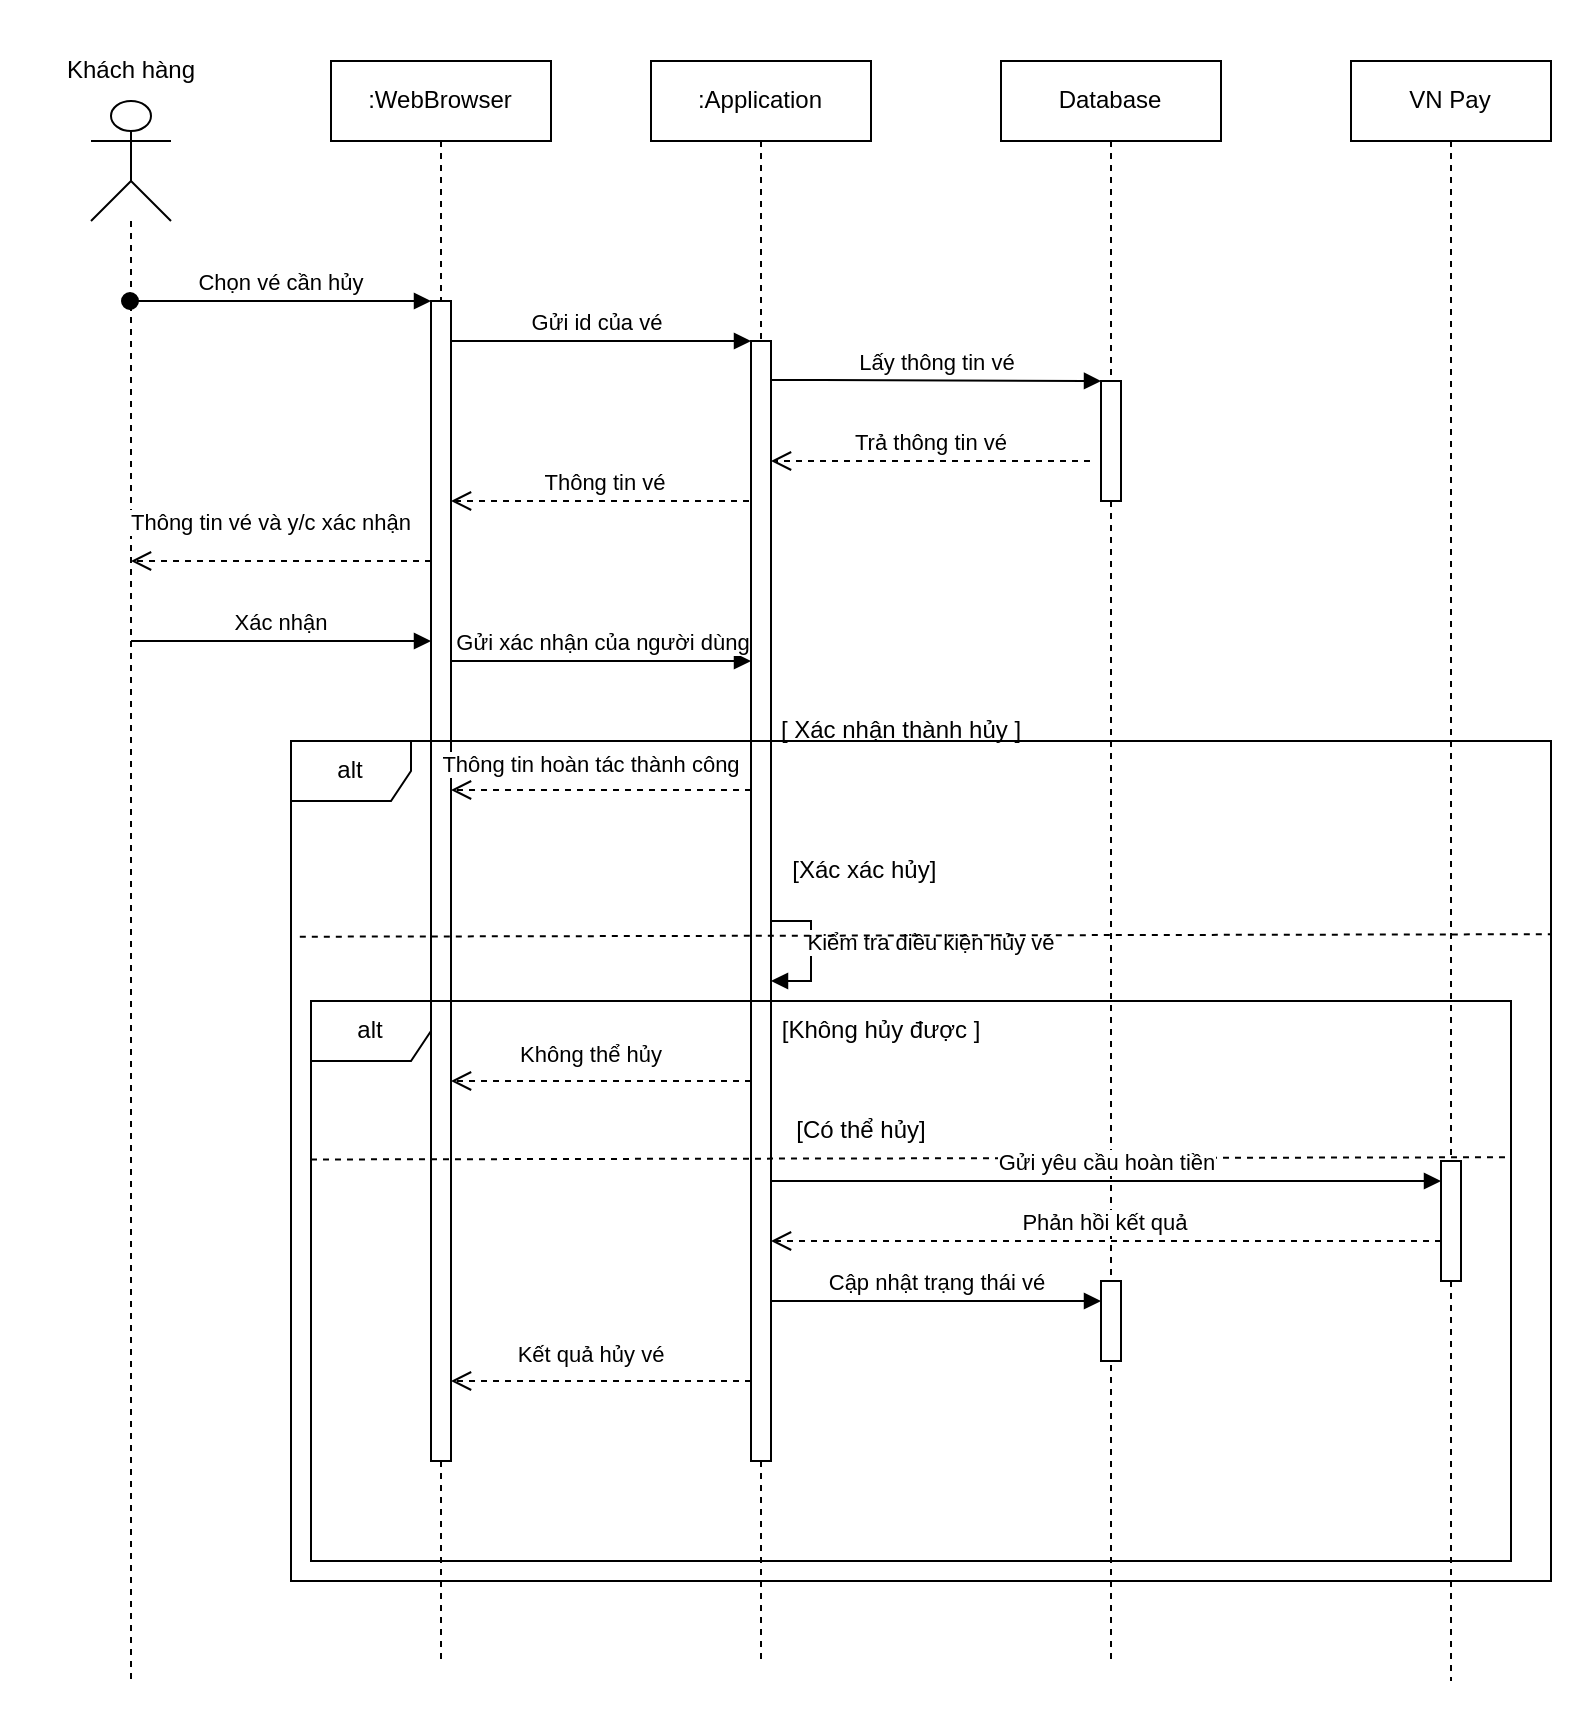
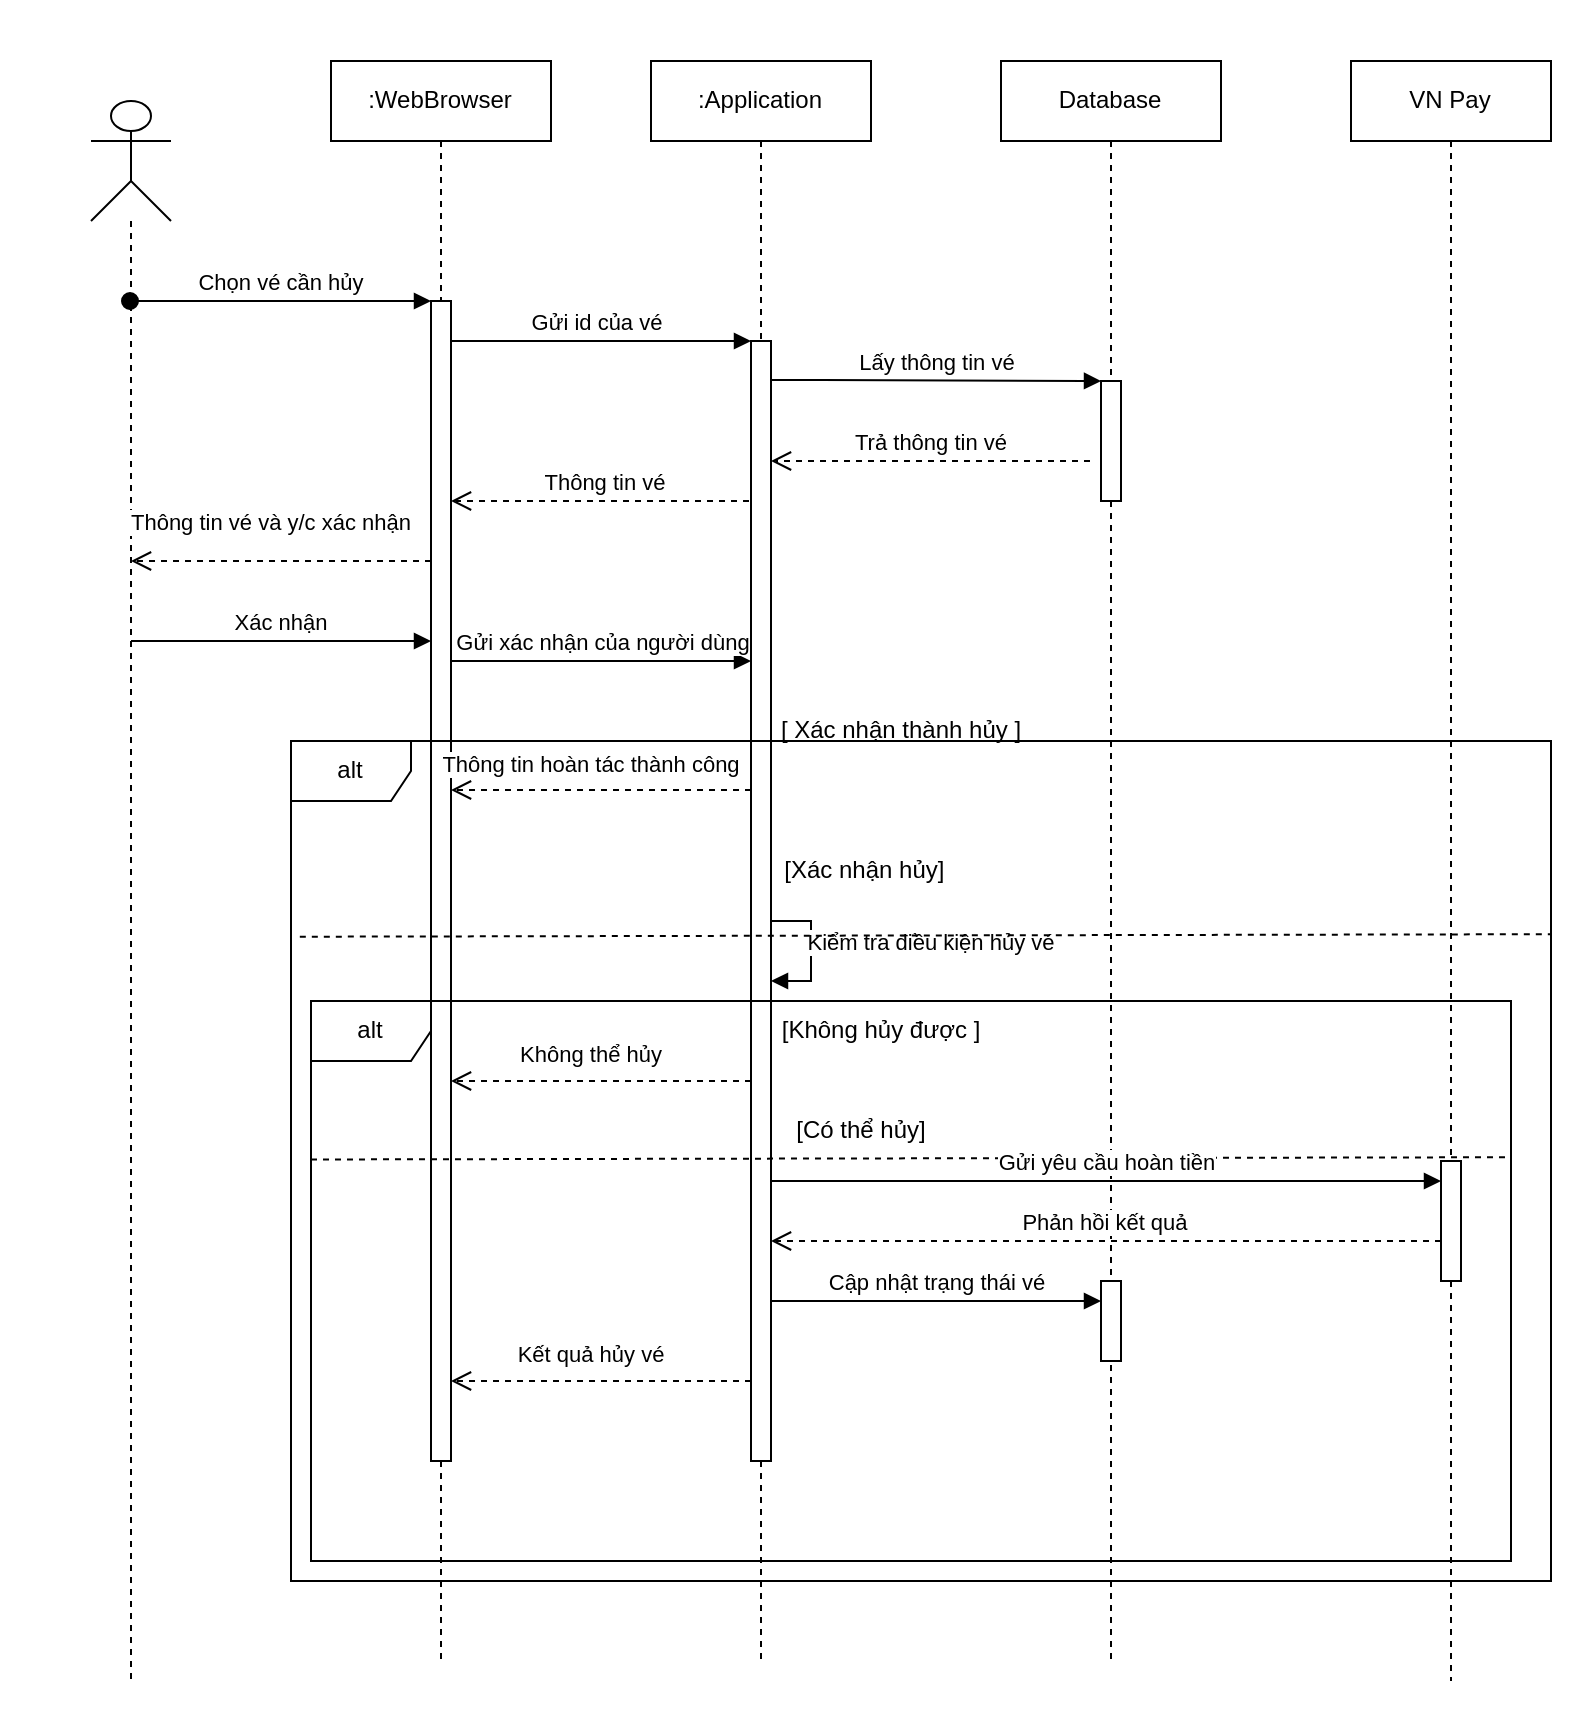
(131, 71) -> none
(862, 871) -> (862, 871)
